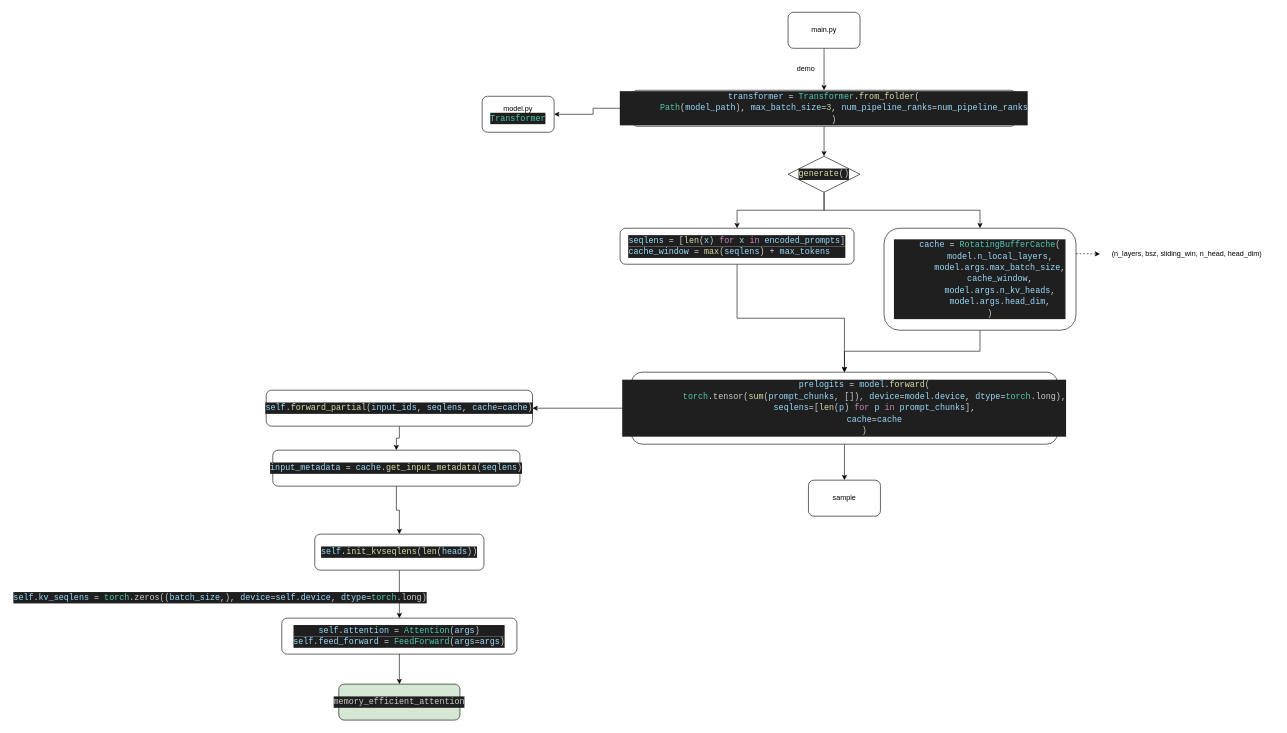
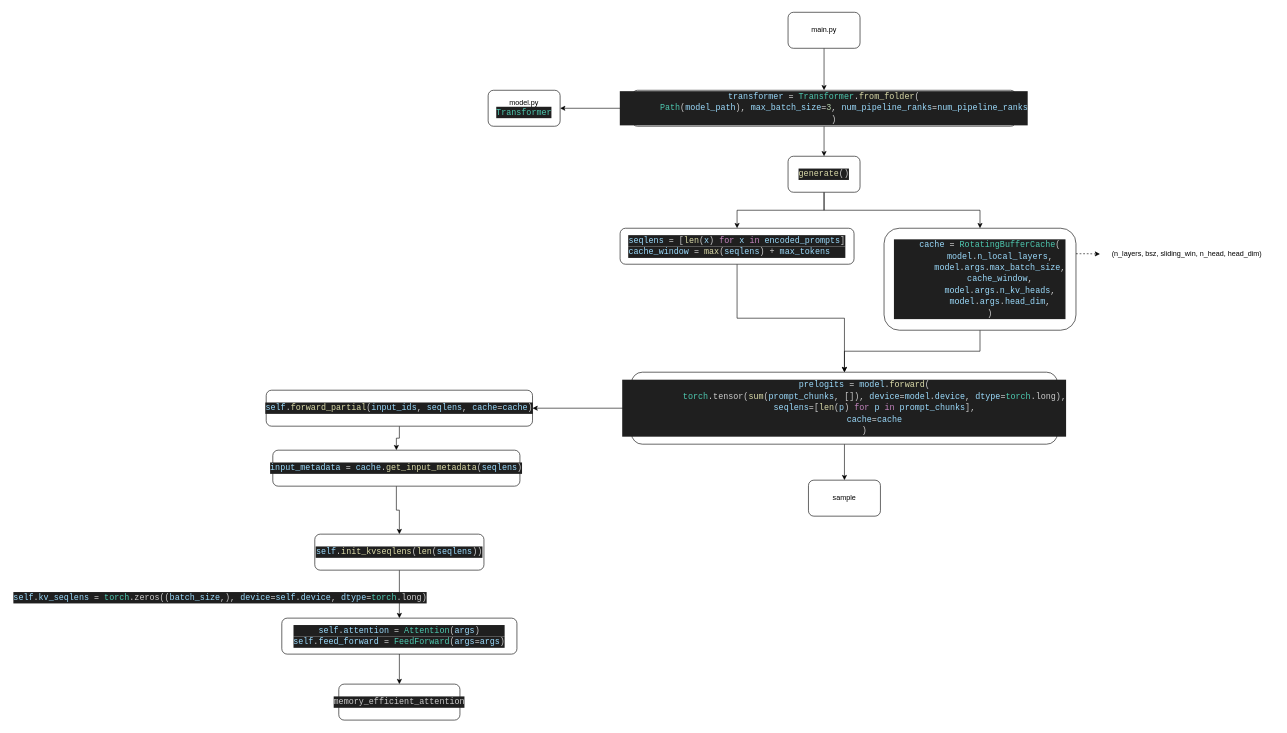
(806, 69) -> none
(518, 114) -> (524, 108)
(824, 174) -> (824, 174)
(399, 552) -> (399, 552)
(399, 702) -> (399, 702)
